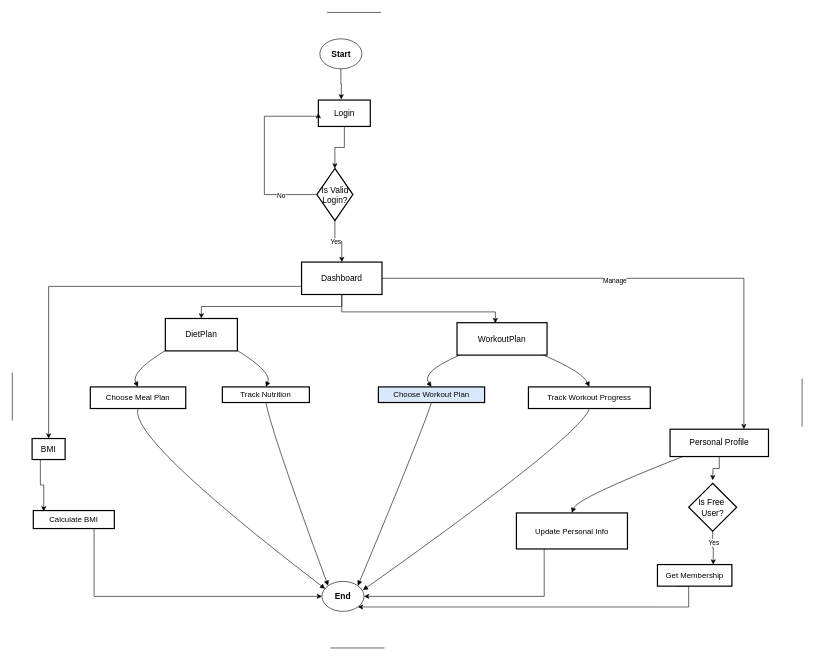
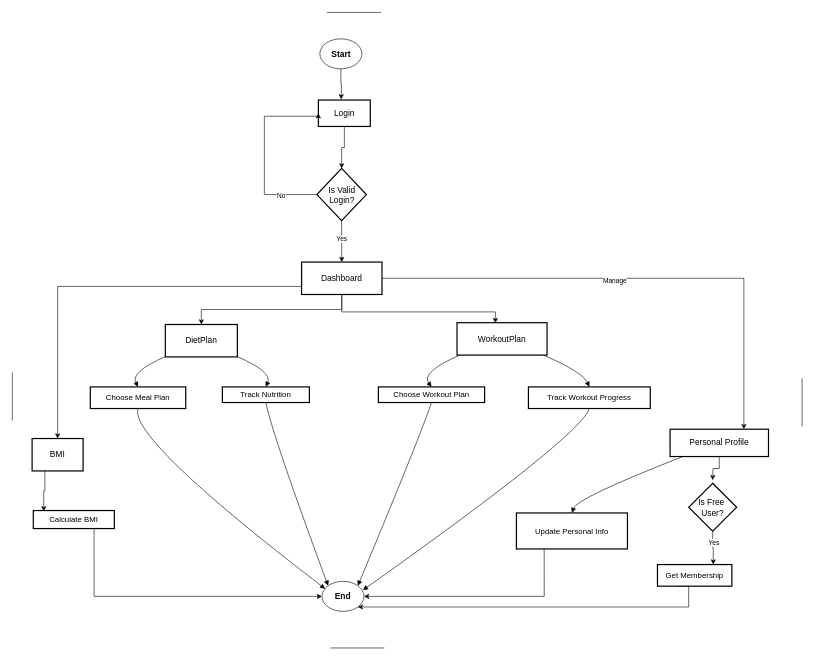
(335, 194) -> (342, 194)
(201, 335) -> (201, 341)
(431, 395) -> (431, 395)
(49, 449) -> (58, 455)
